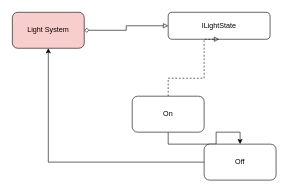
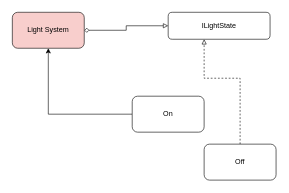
(176, 78) -> none
none -> (240, 143)
(203, 144) -> (91, 114)
(103, 162) -> none
